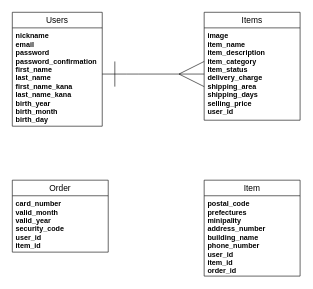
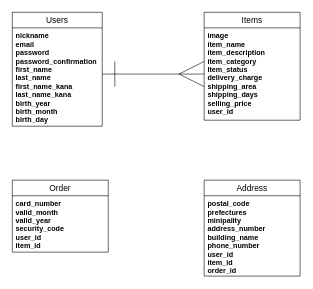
(252, 189) -> (252, 189)
